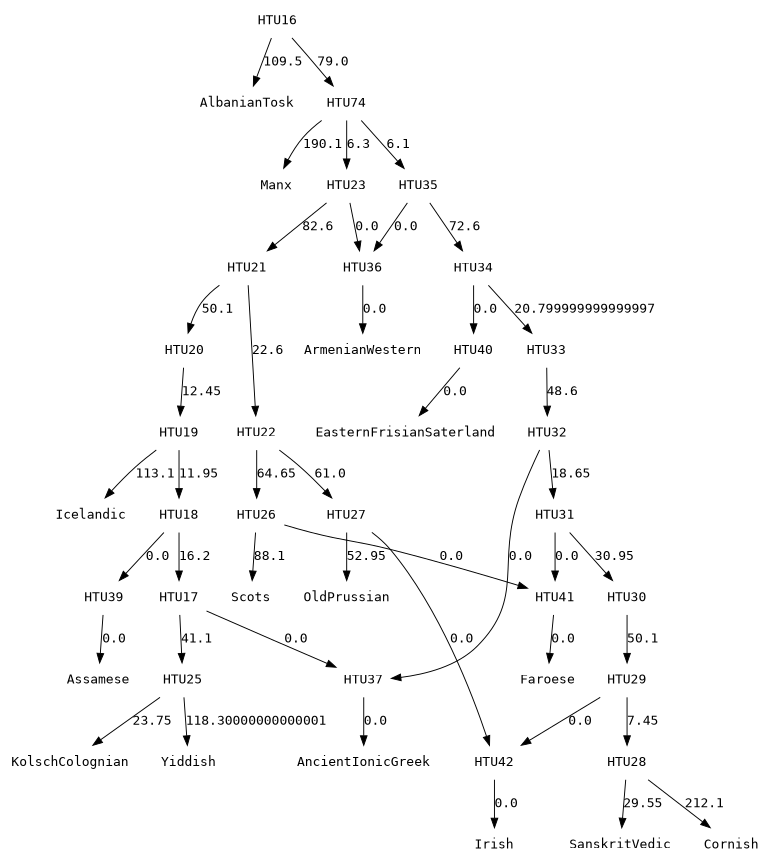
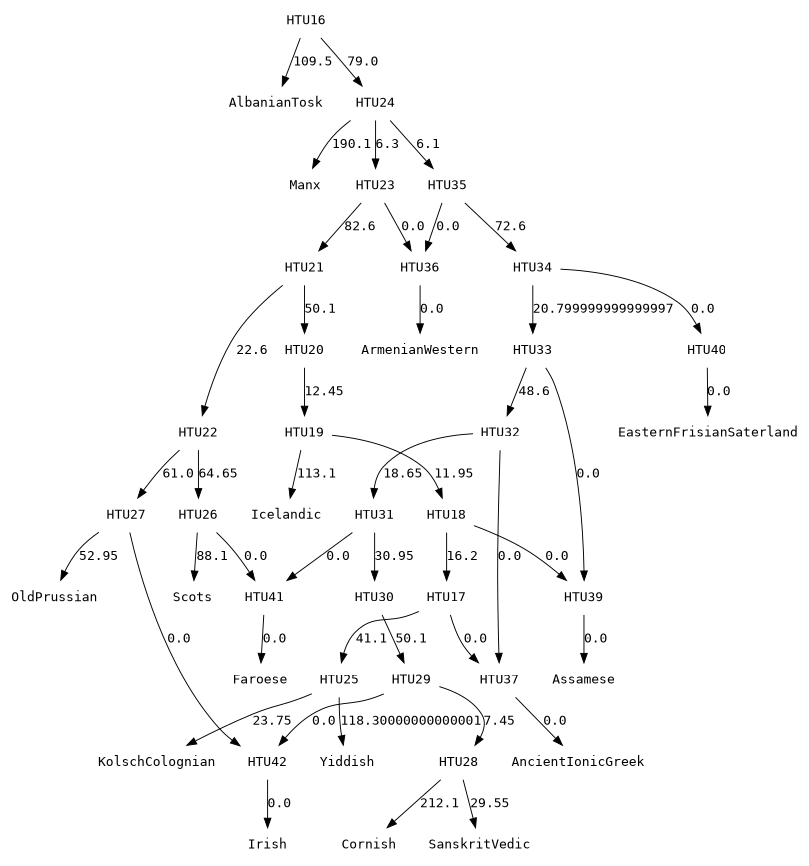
(347, 103) -> (376, 103)
none -> (575, 467)
